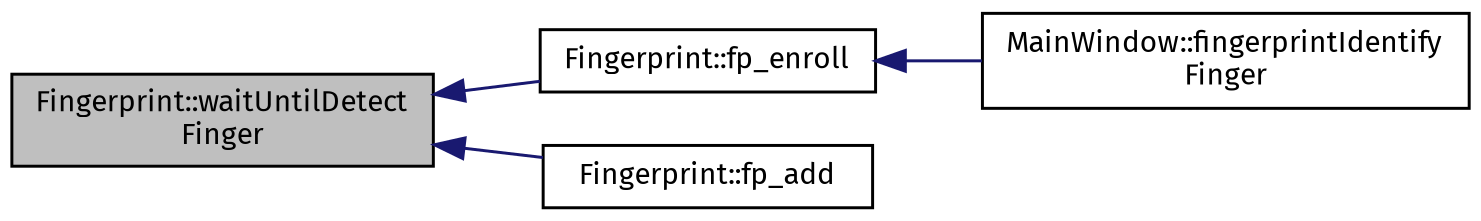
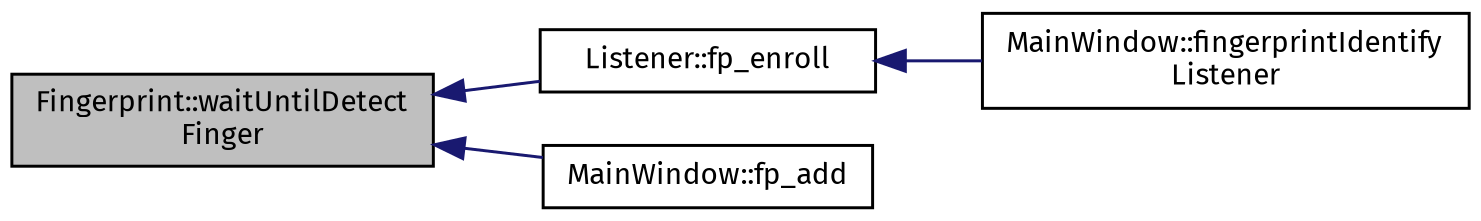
(708, 61) -> (708, 61)
(1226, 61) -> (1226, 61)
(708, 177) -> (708, 177)
